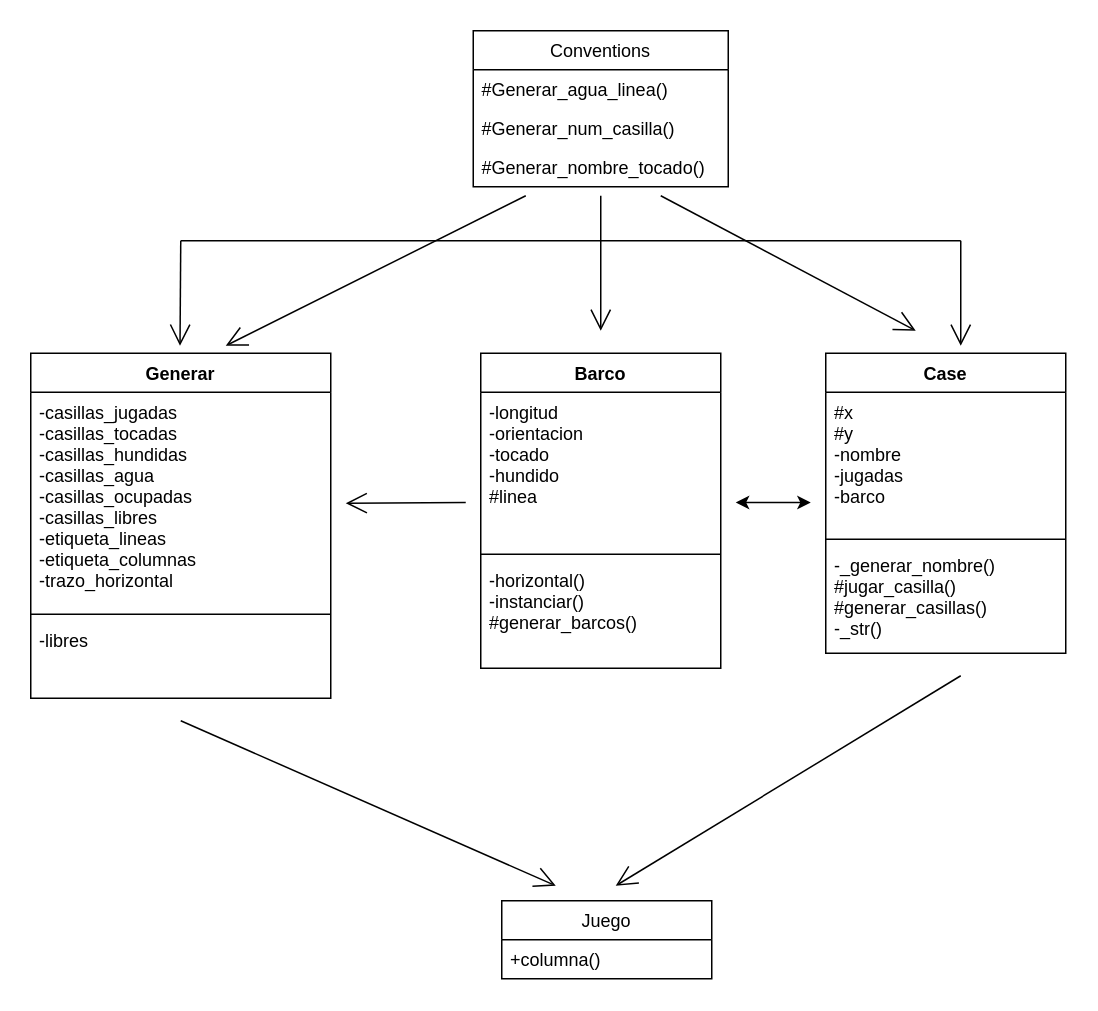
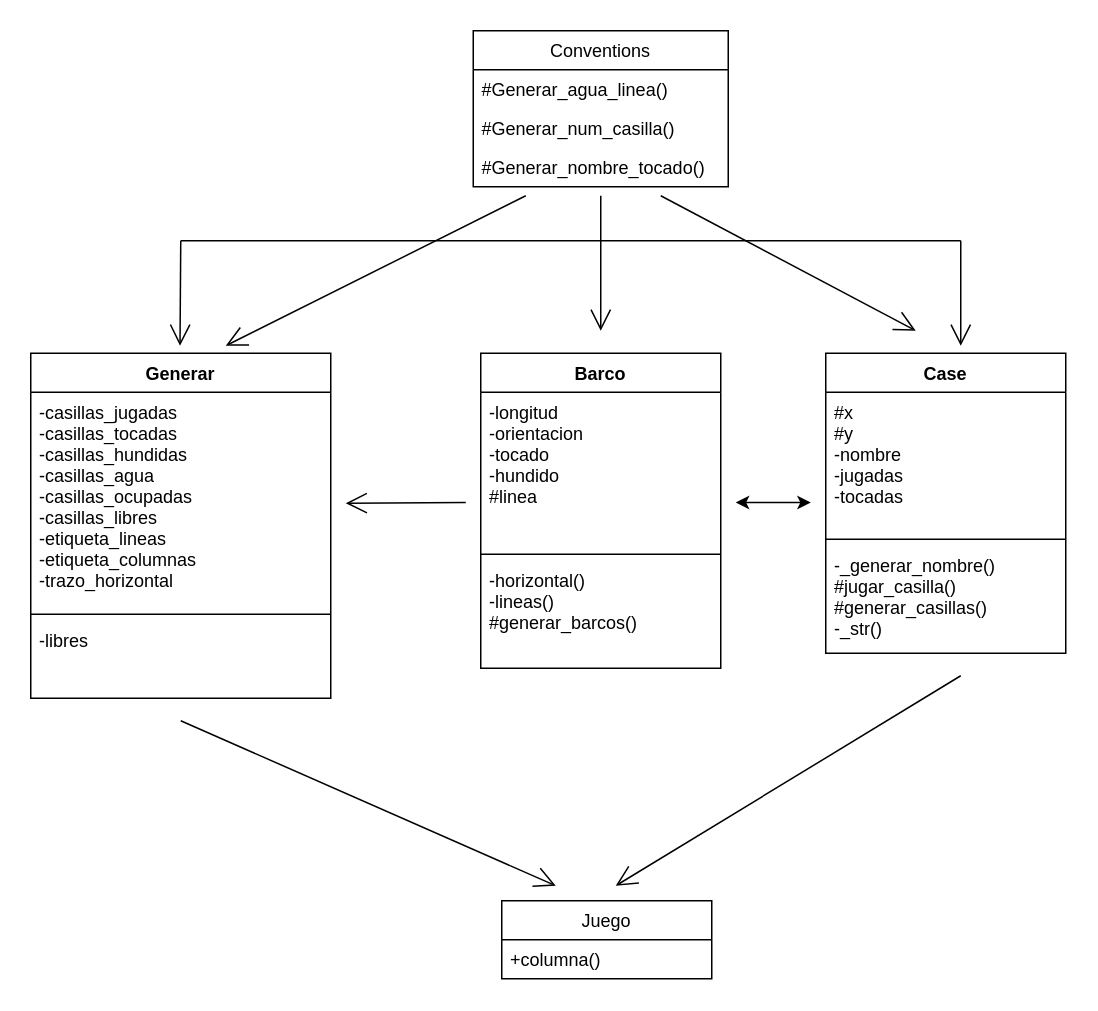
(844, 413) -> (844, 413)
(550, 581) -> (550, 581)
